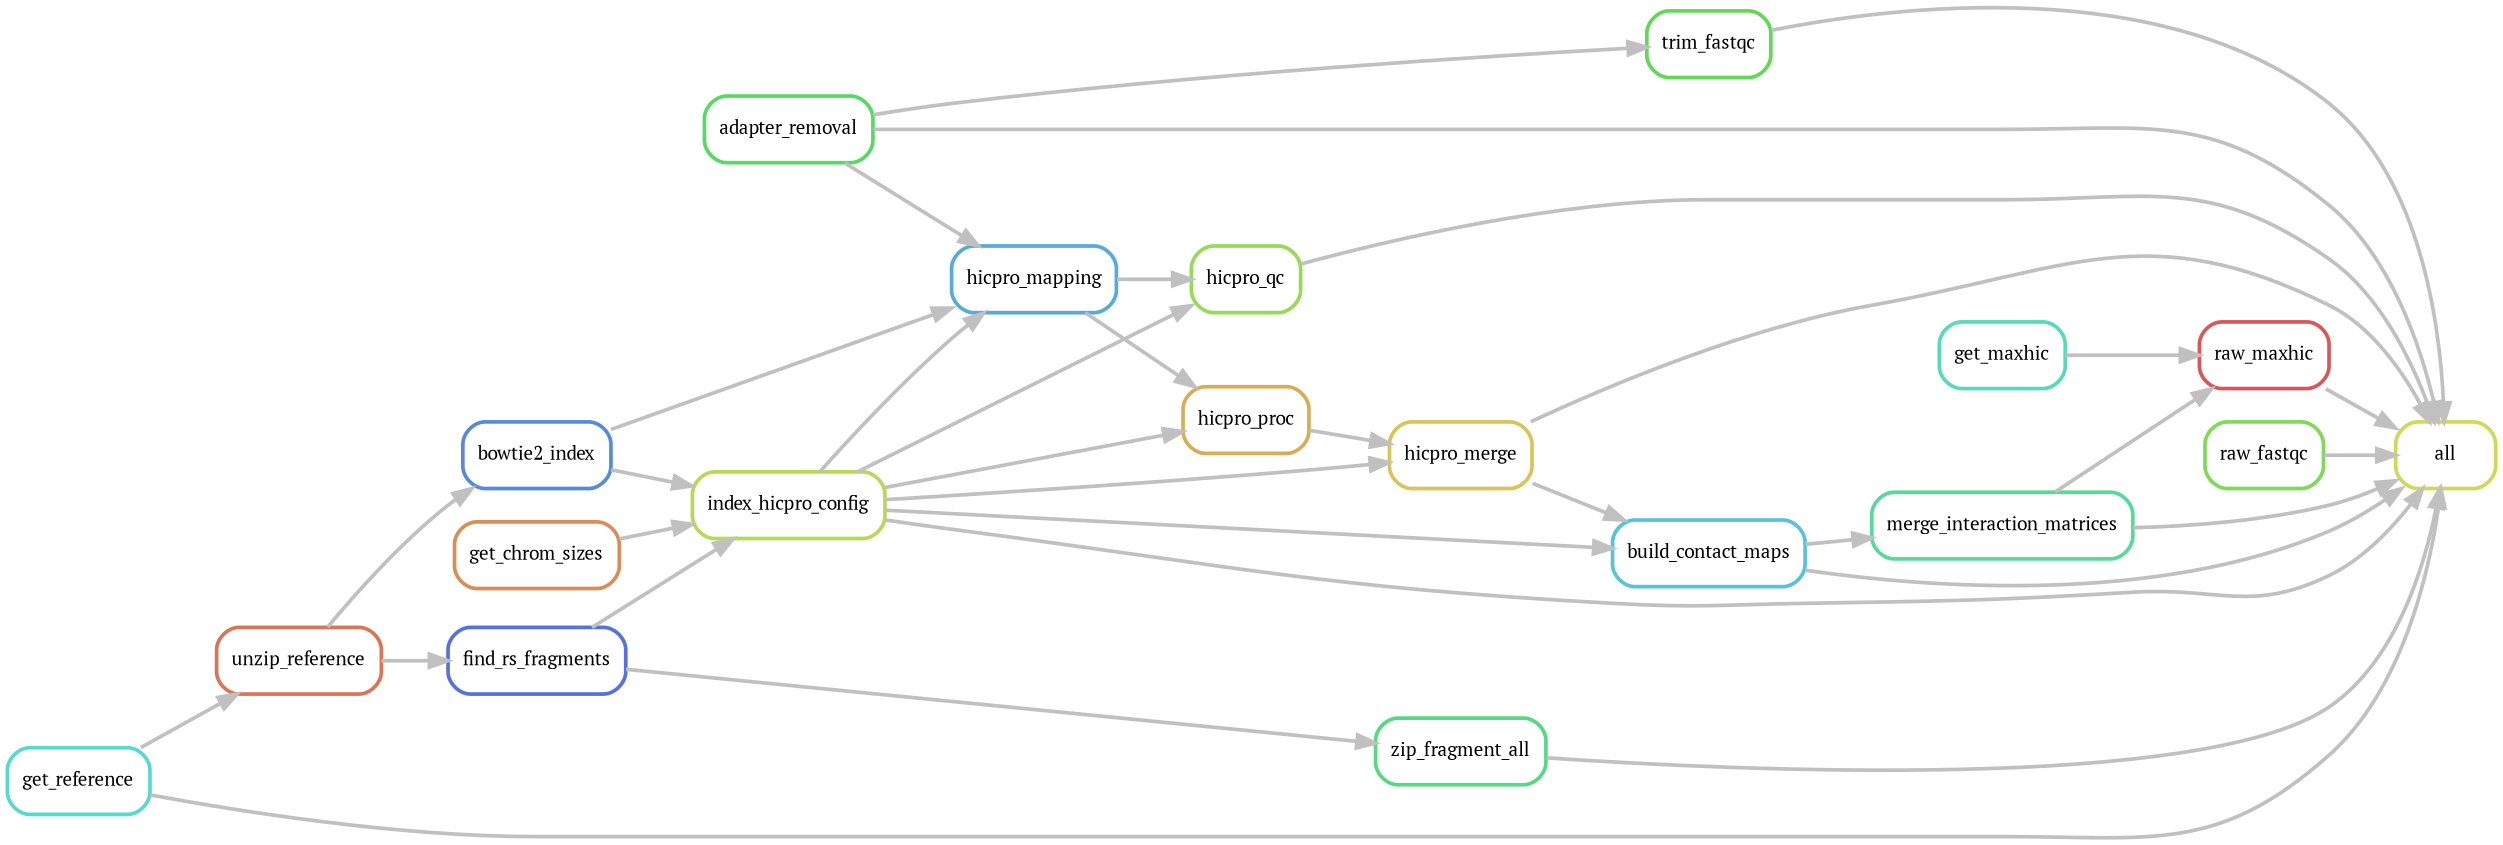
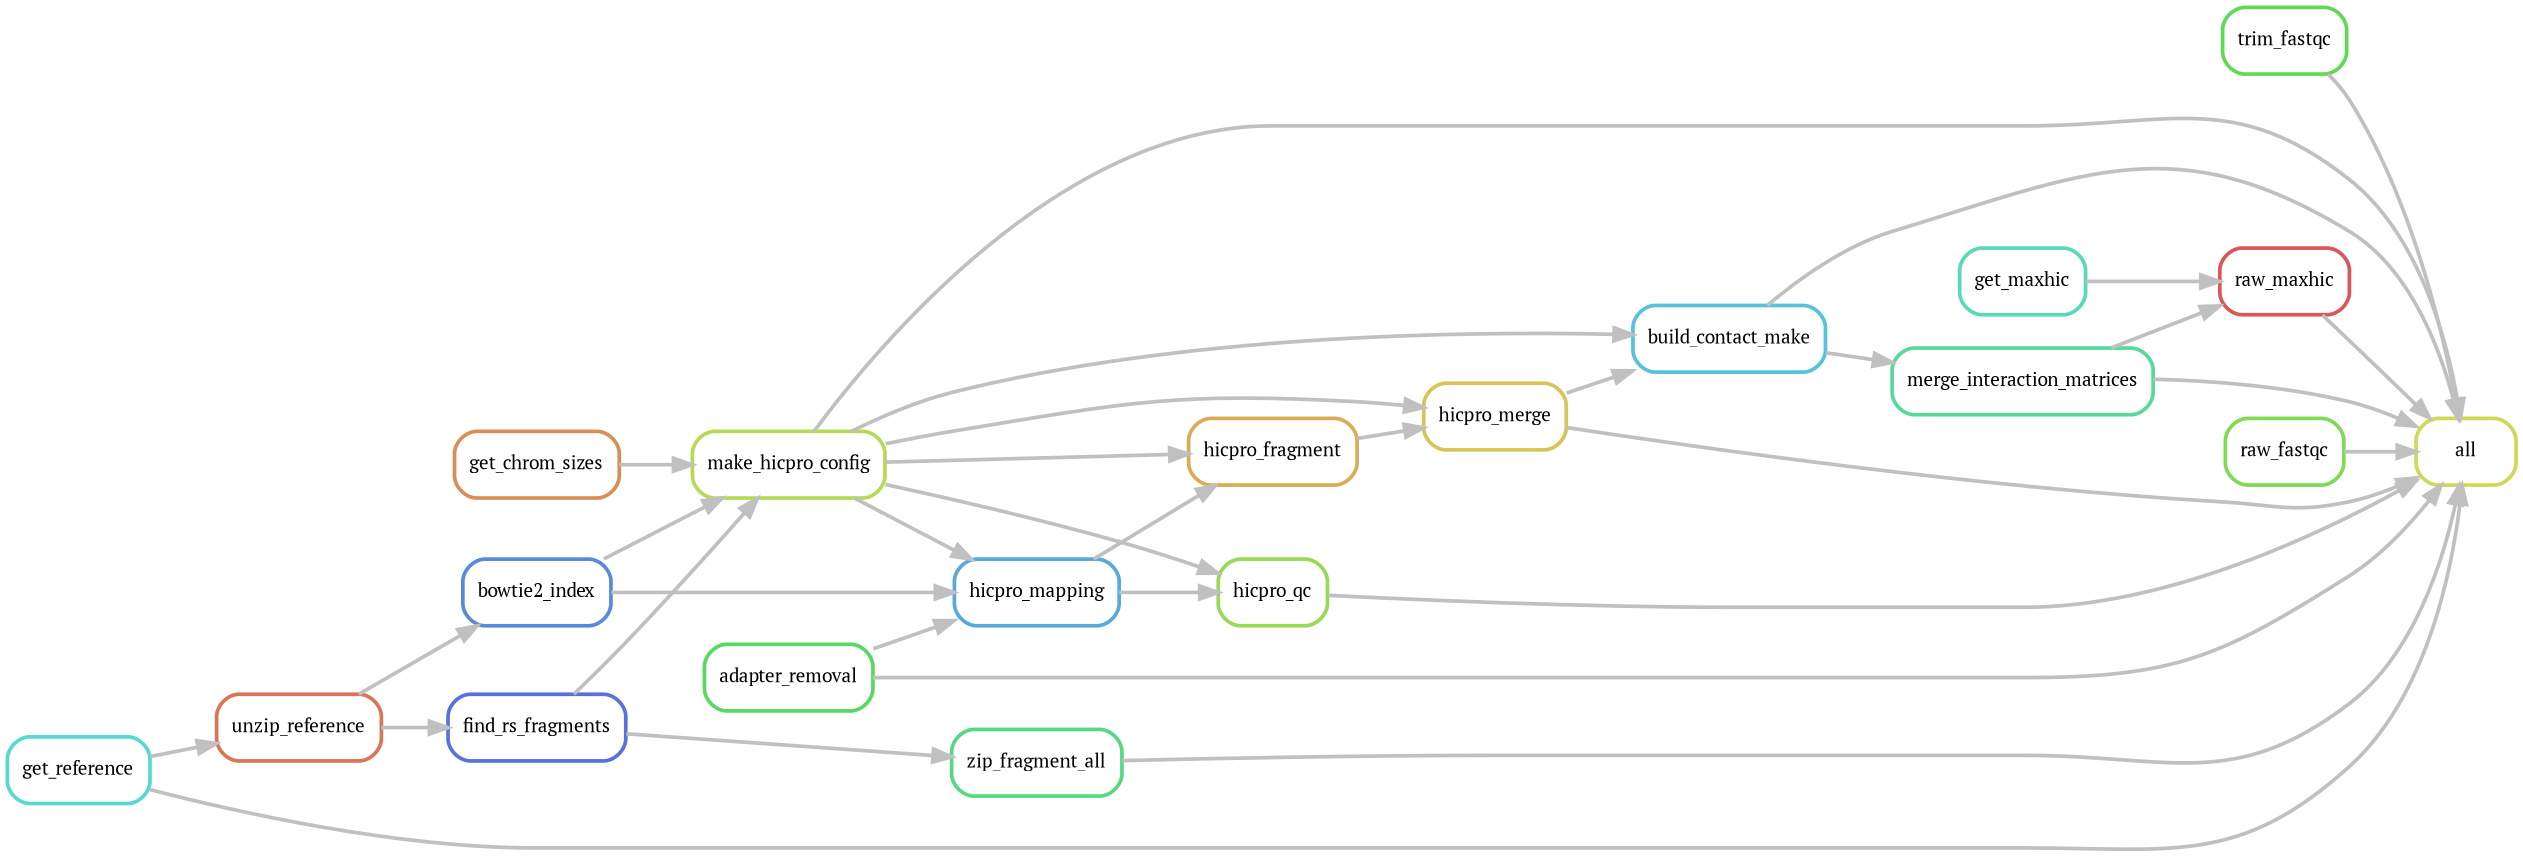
(1250, 74) -> none
(1246, 420) -> (1273, 452)
(789, 505) -> (789, 465)
(1709, 553) -> (1729, 339)
